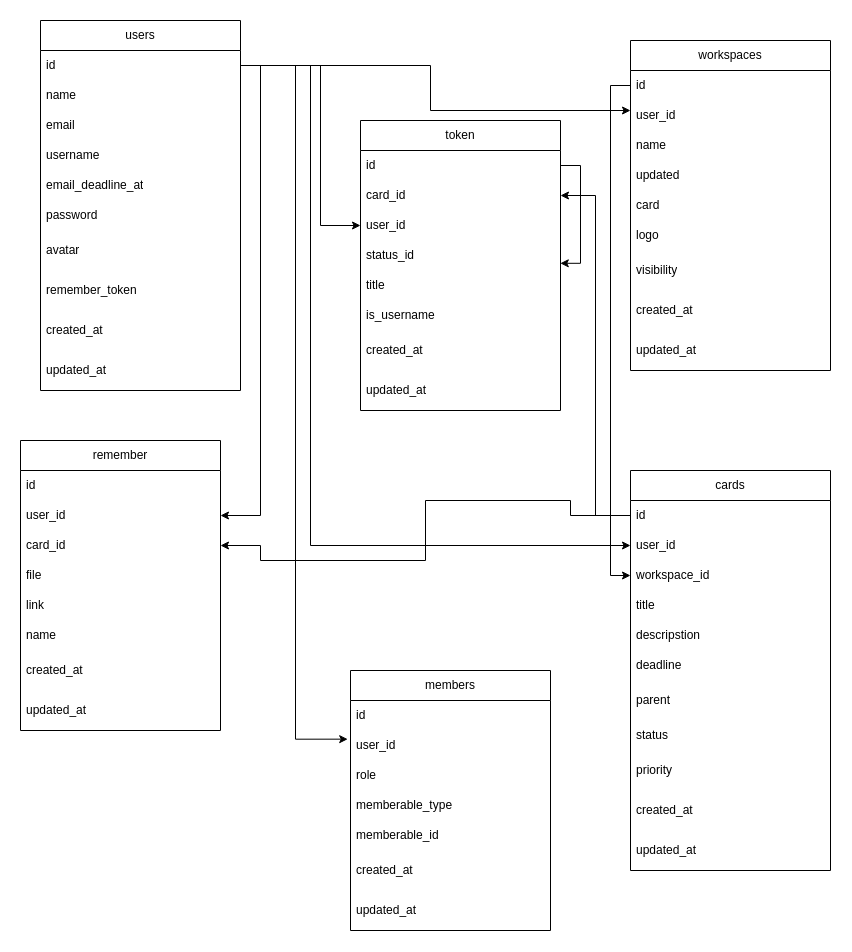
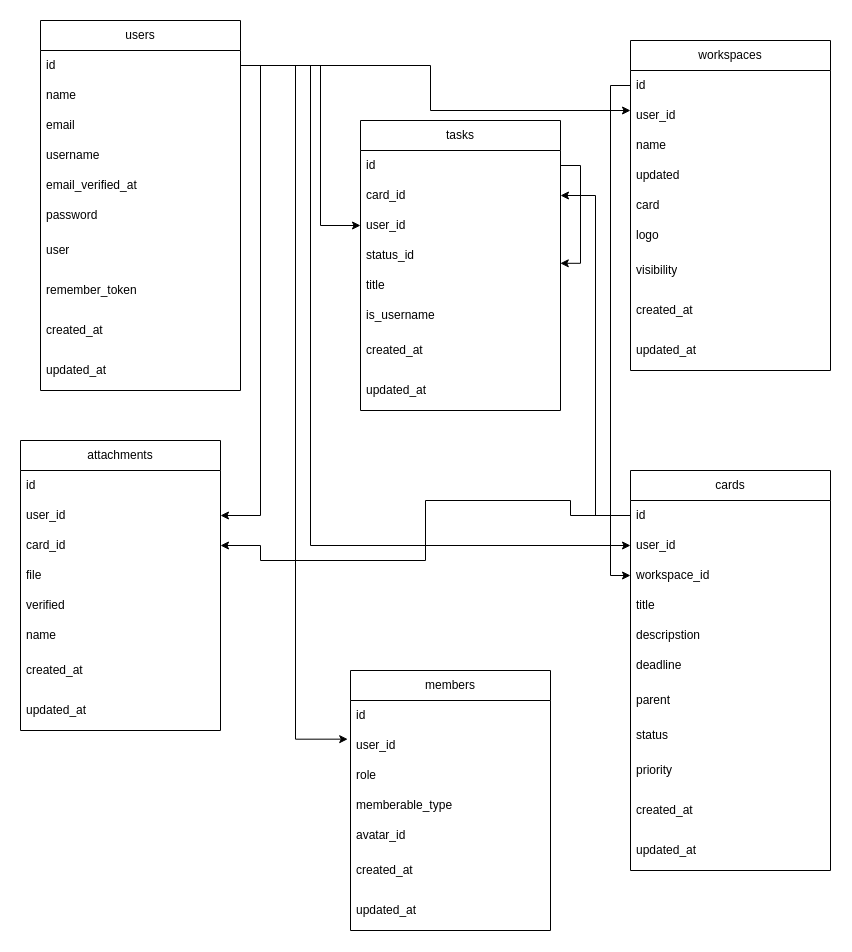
(461, 136) -> (461, 136)
(97, 186) -> (97, 186)
(67, 251) -> (60, 251)
(121, 456) -> (121, 456)
(37, 606) -> (50, 606)
(397, 836) -> (385, 836)
